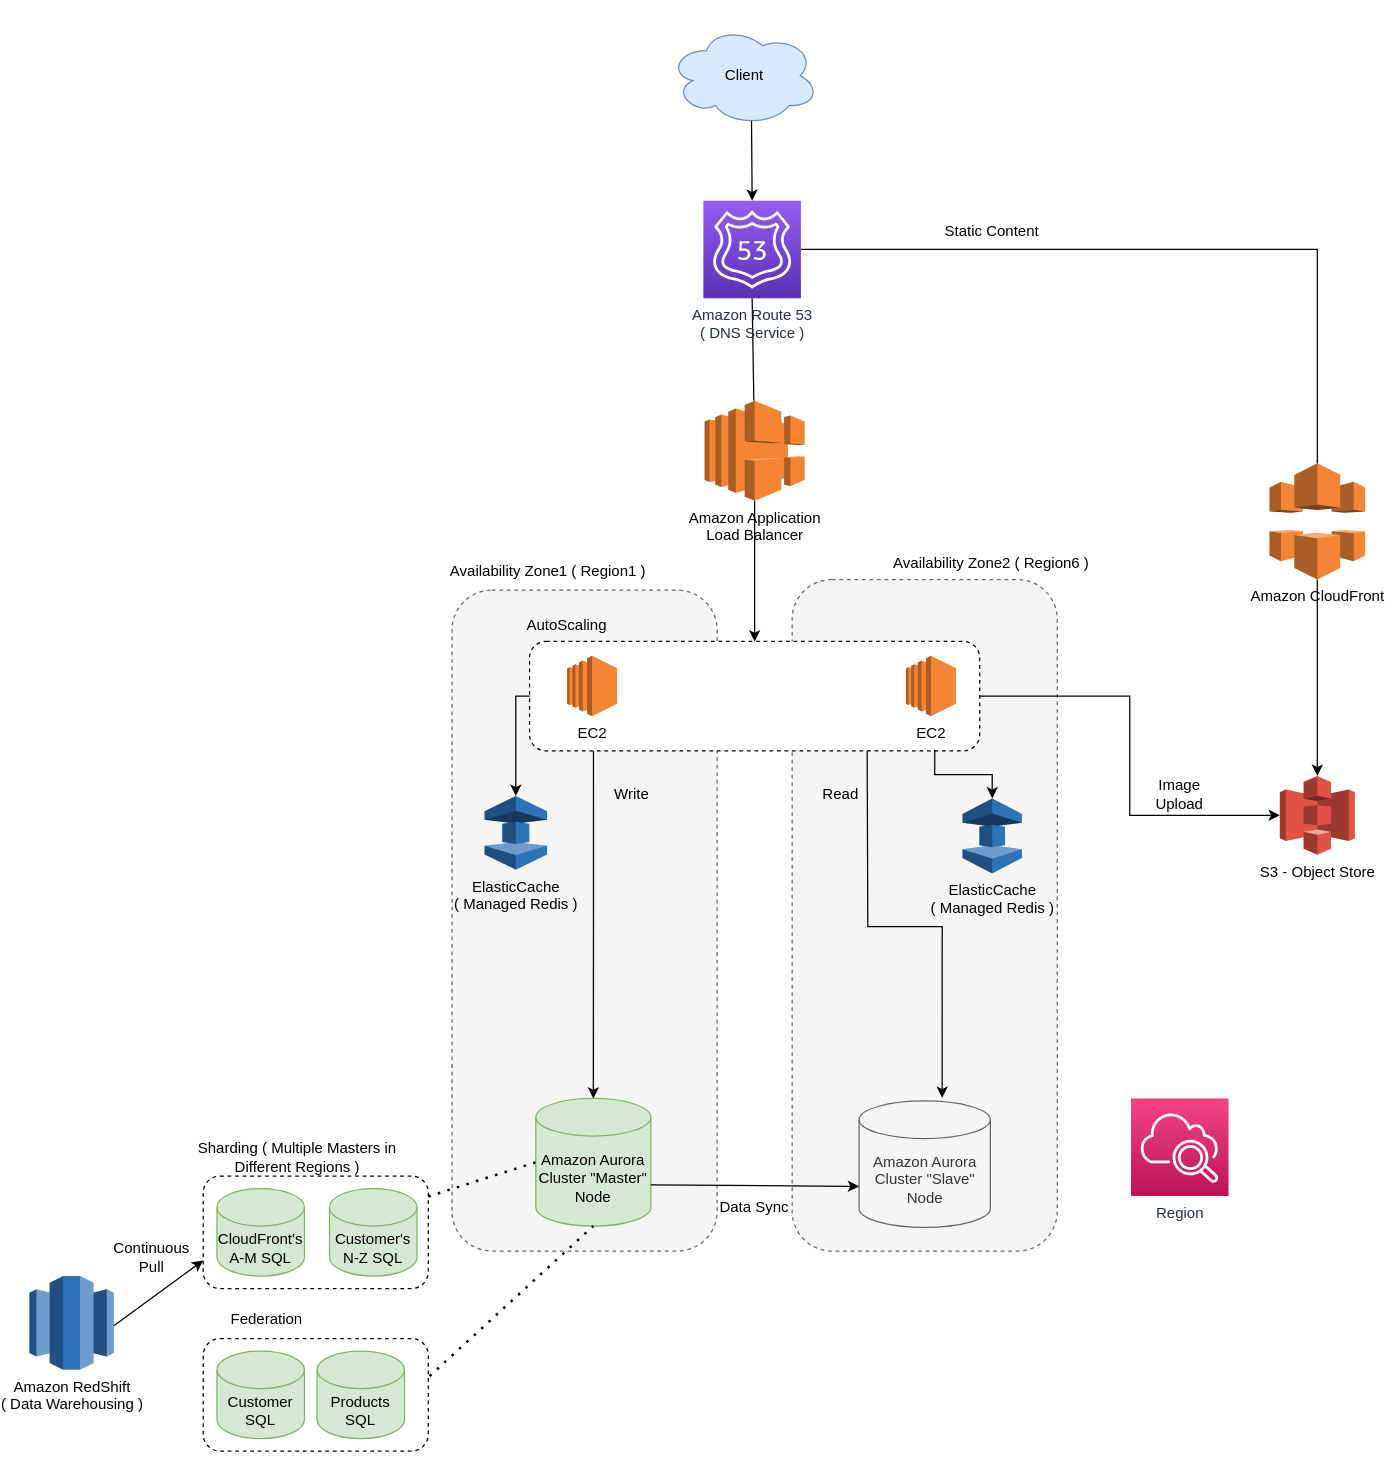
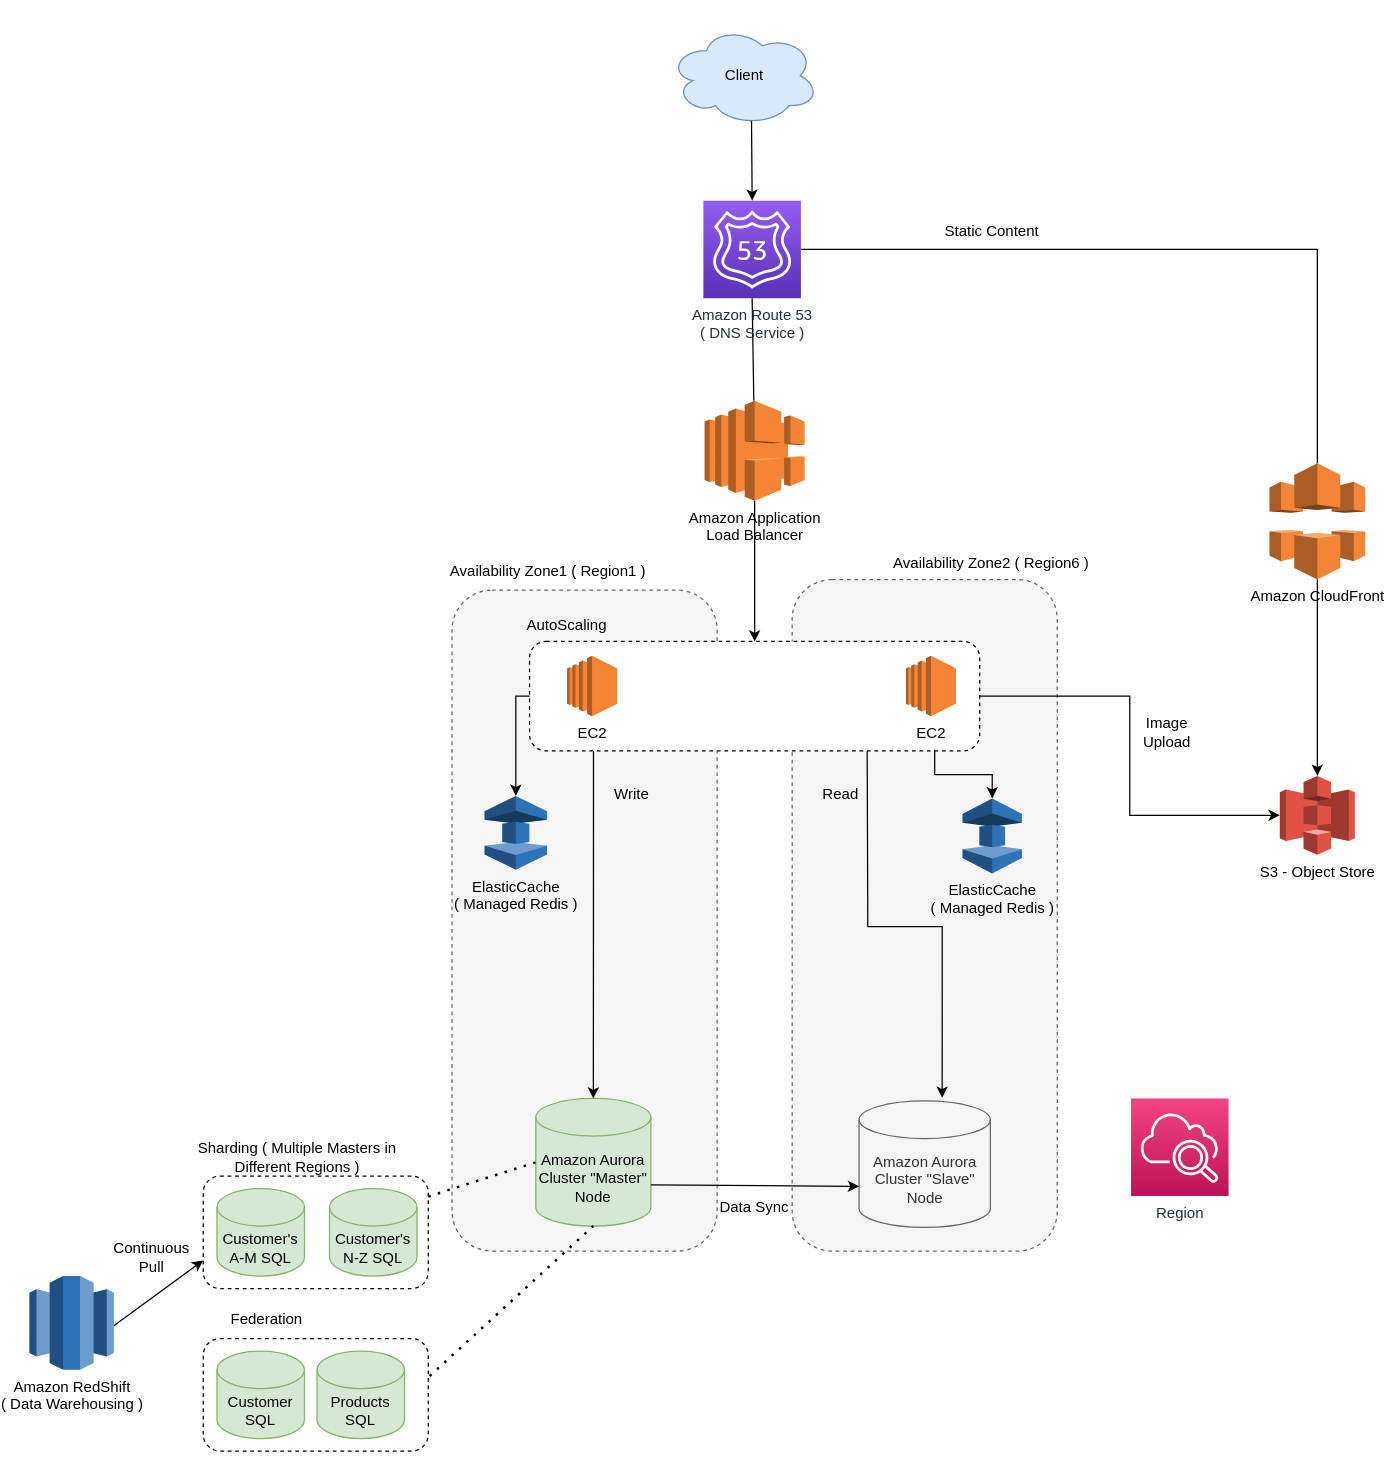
(1179, 794) -> (1167, 732)
(261, 1248) -> (261, 1248)
